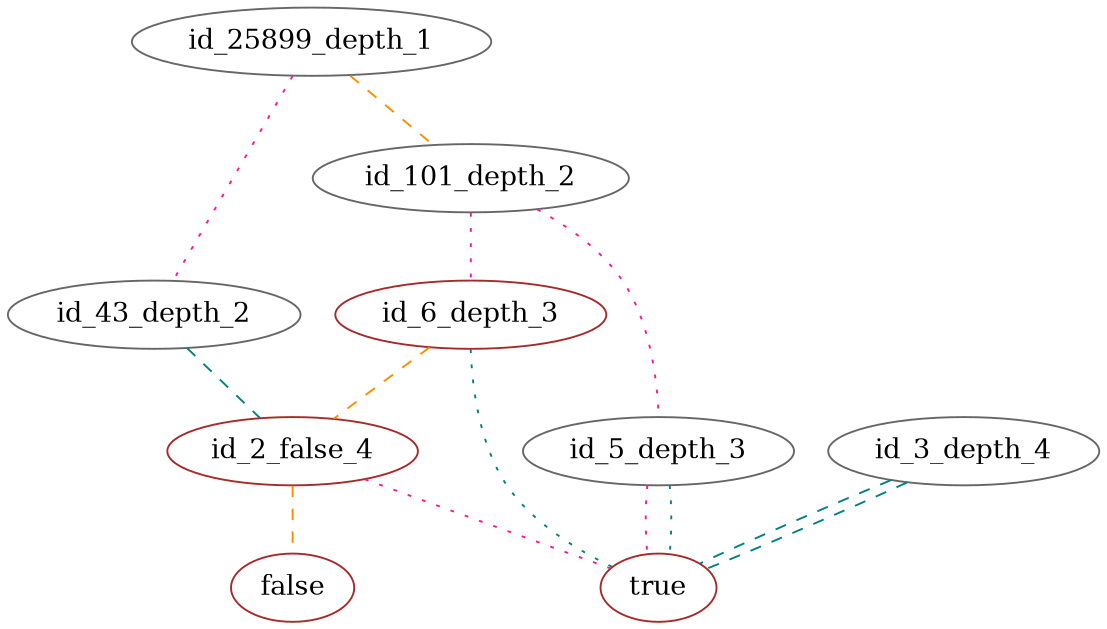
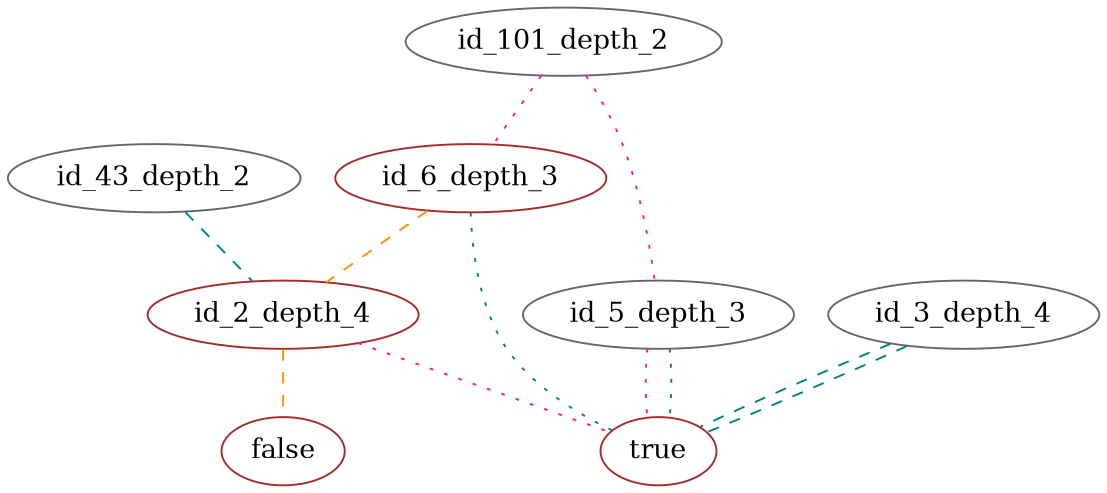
(312, 42) -> none
(293, 451) -> (283, 315)
